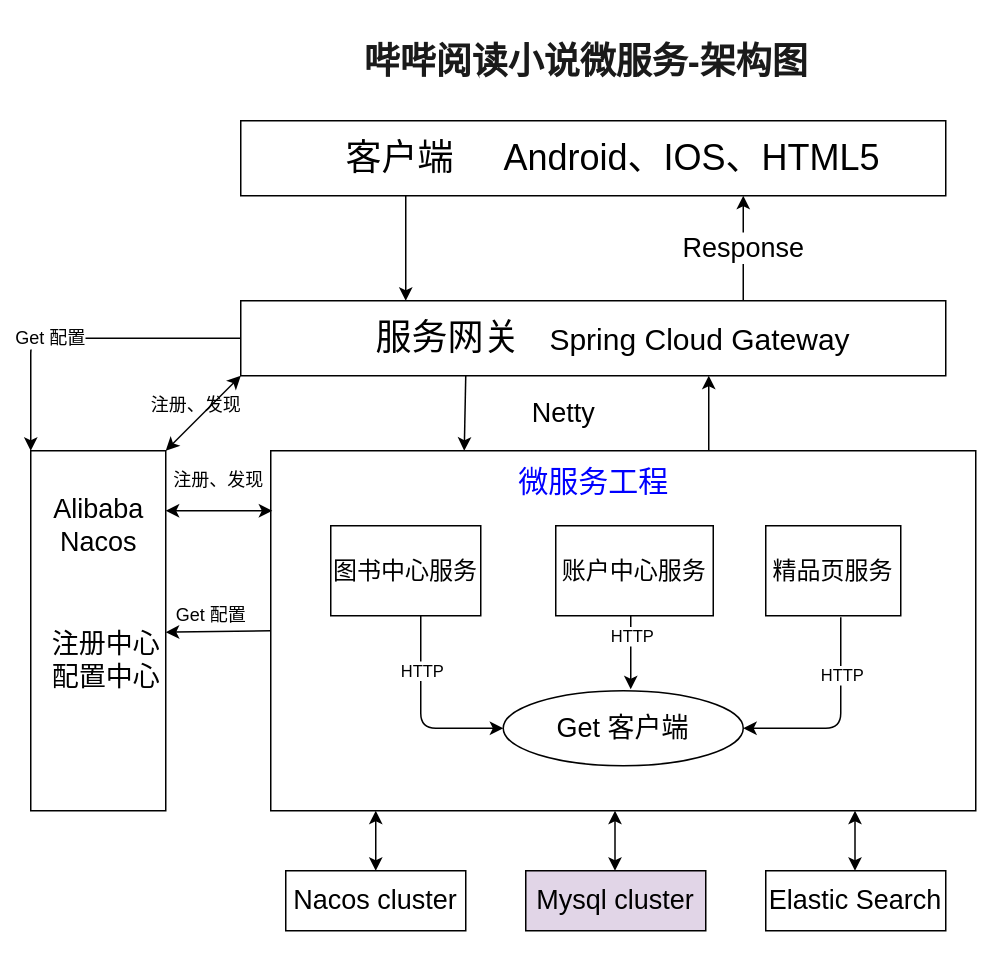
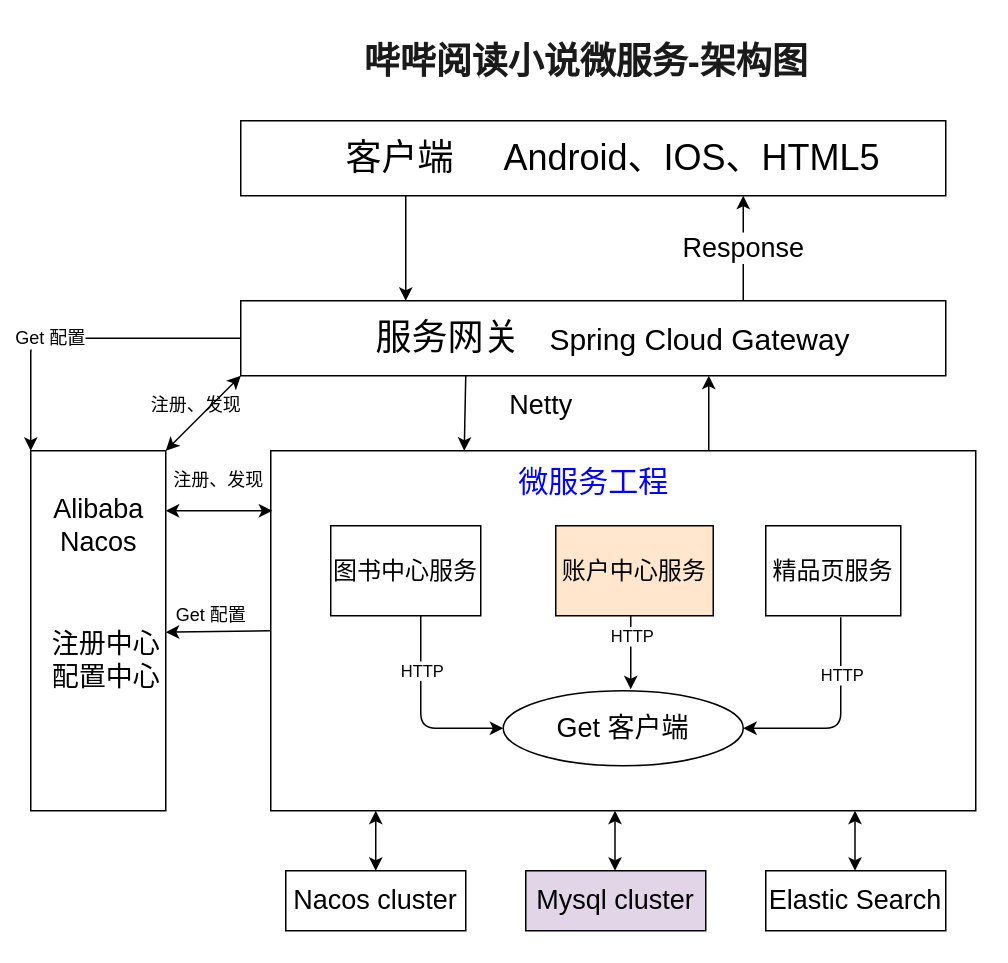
(563, 413) -> (541, 406)
(635, 571) -> (635, 571)
